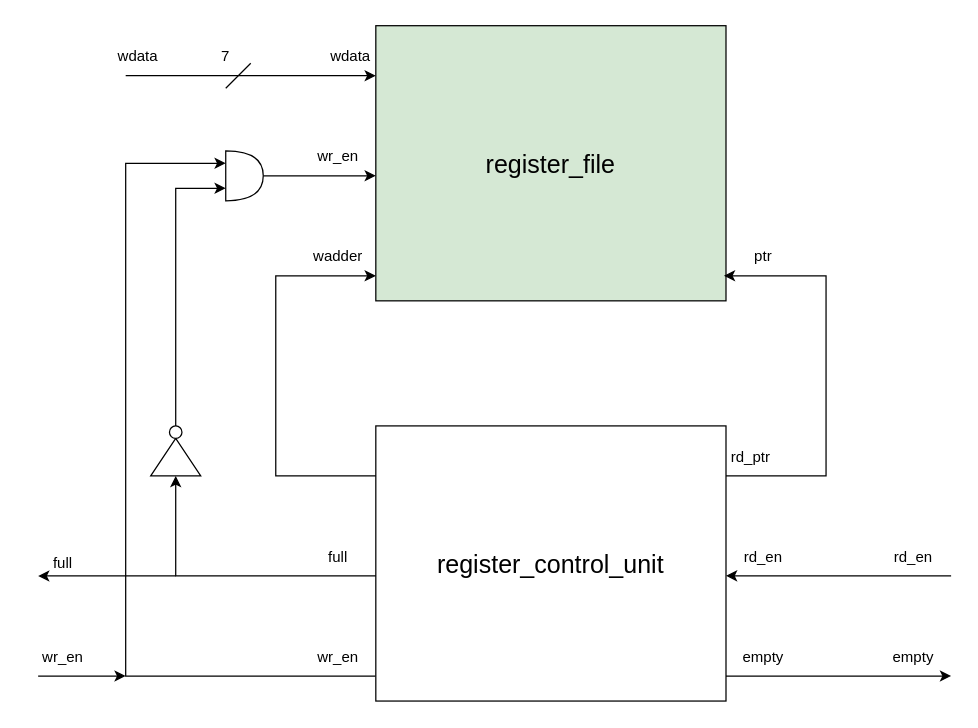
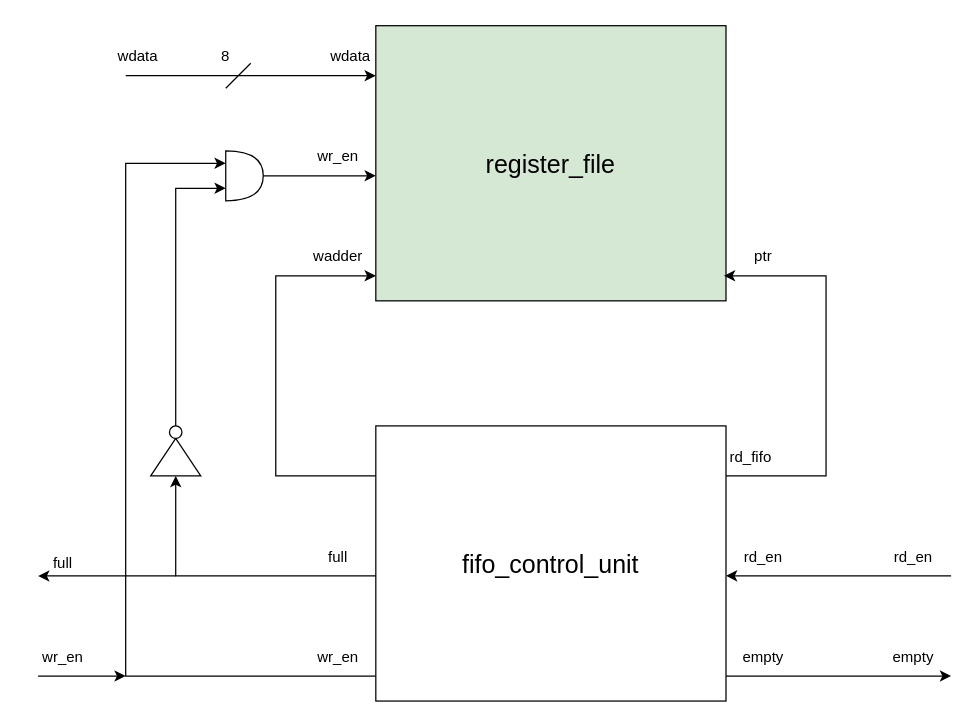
(226, 57) -> (226, 57)
(751, 457) -> (751, 457)
(551, 563) -> (551, 563)
